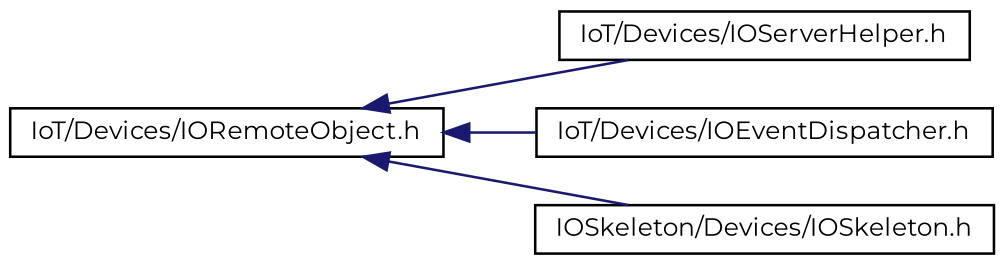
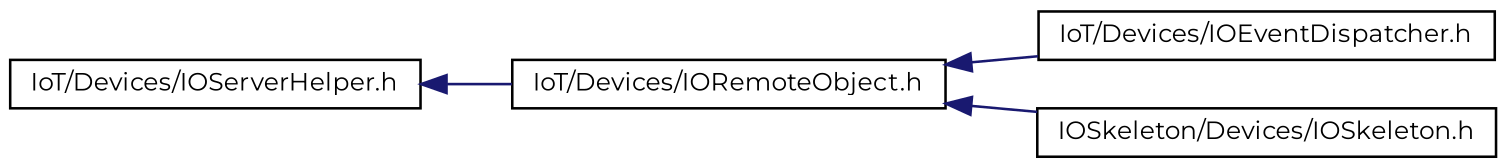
(508, 82) -> (480, 84)
